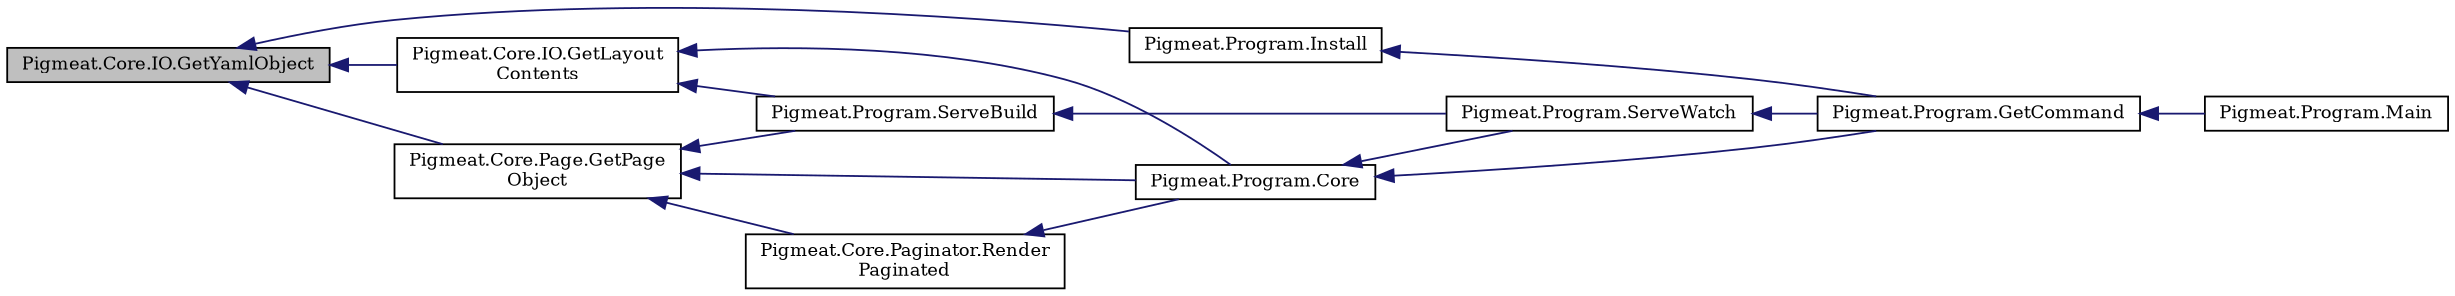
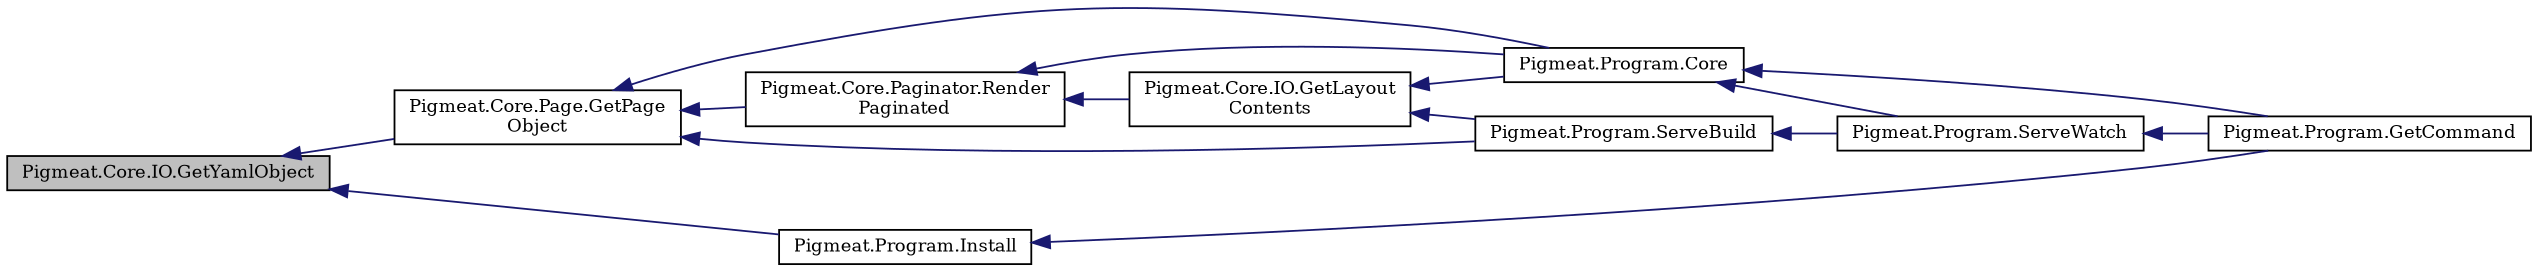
(373, 65) -> (1106, 99)
(2326, 114) -> none
